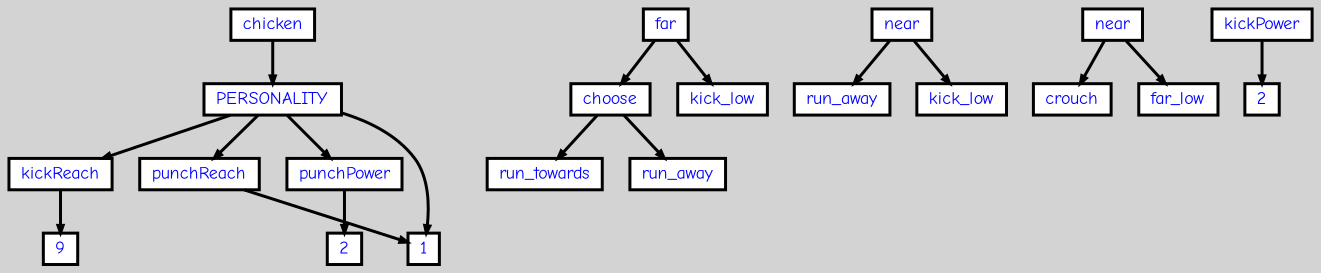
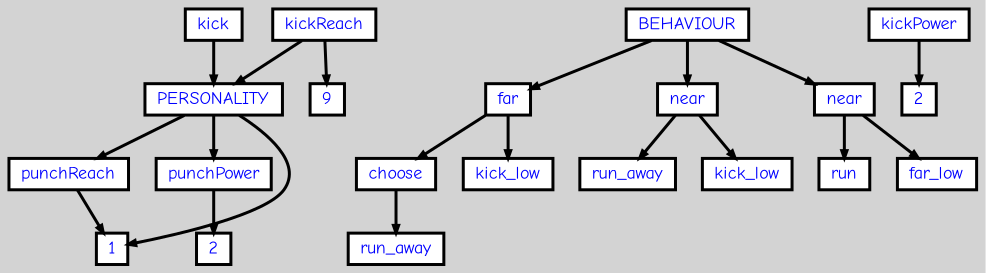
(273, 25) -> (214, 25)
none -> (687, 25)
(1072, 99) -> (844, 174)
(170, 136) -> (272, 60)
(545, 174) -> none
